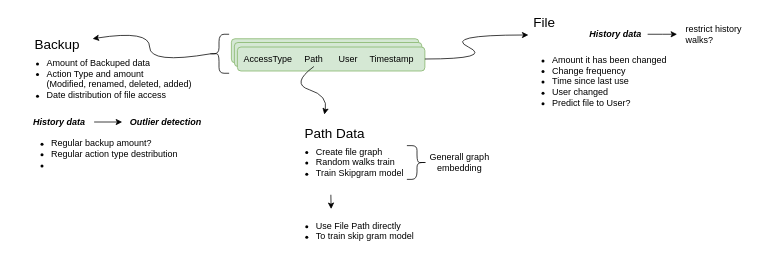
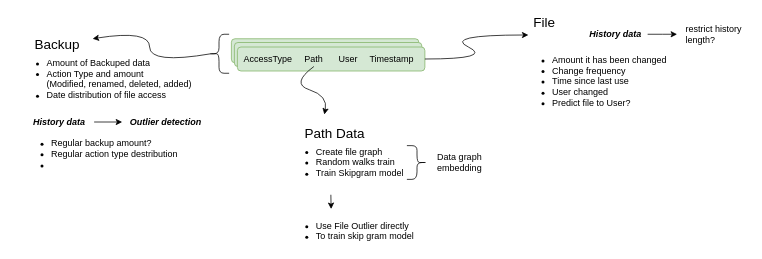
(716, 34) -> (716, 34)
(460, 162) -> (460, 162)
(338, 226) -> (339, 226)
